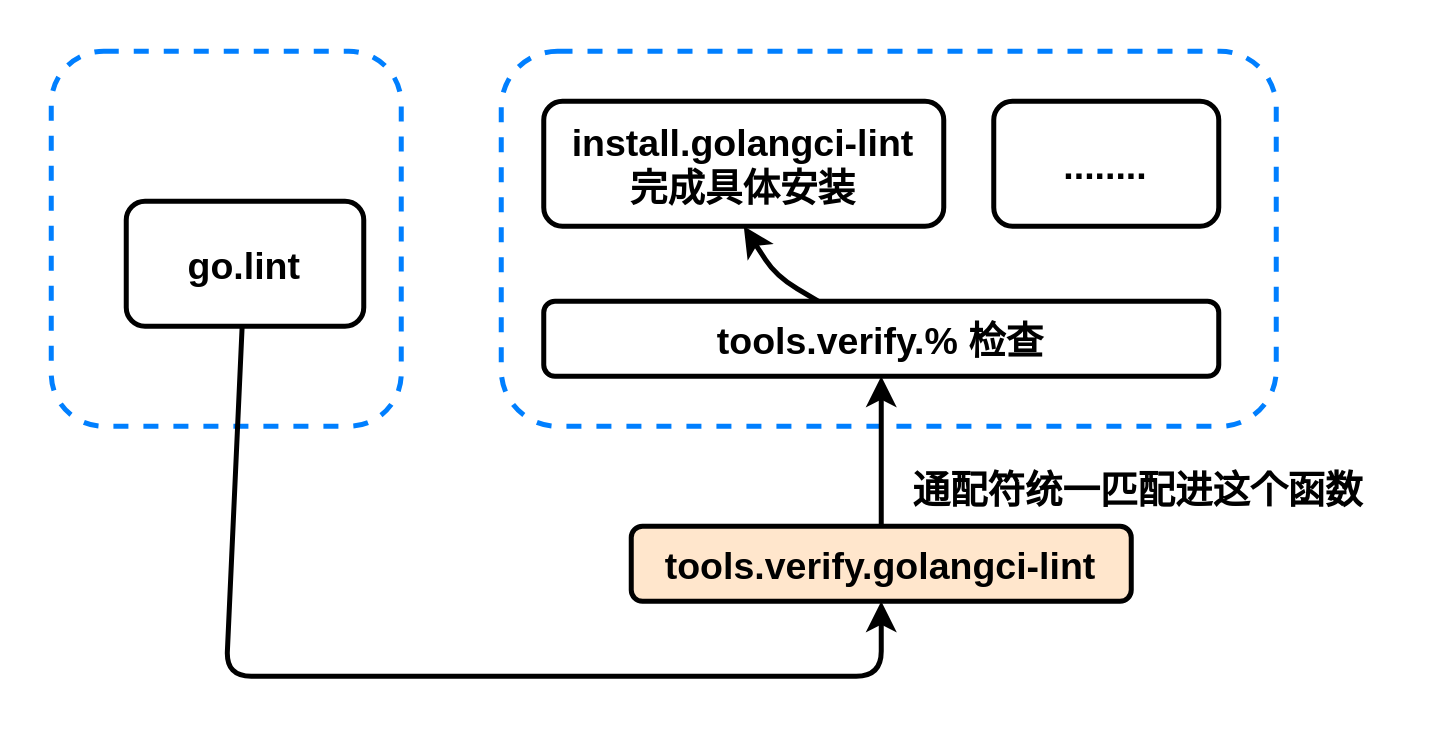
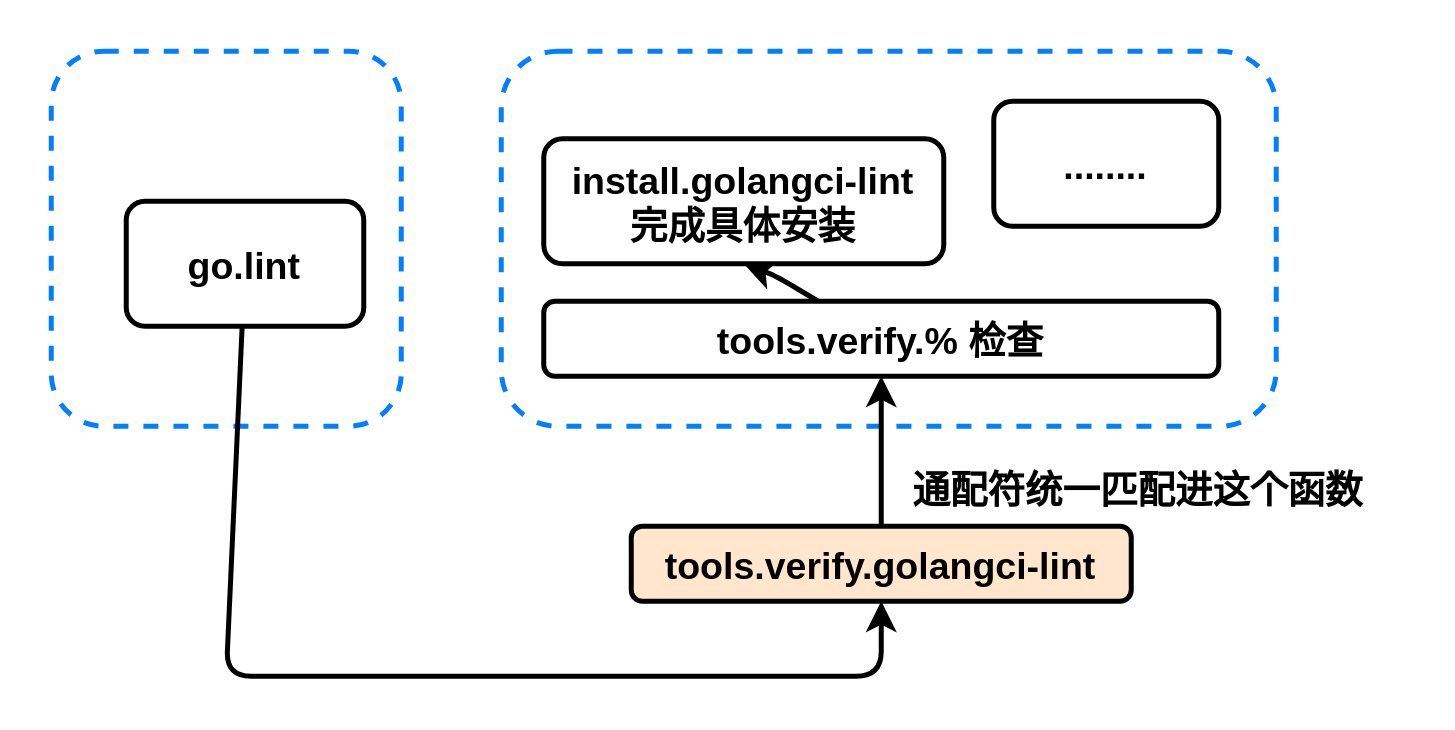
(744, 164) -> (744, 201)
